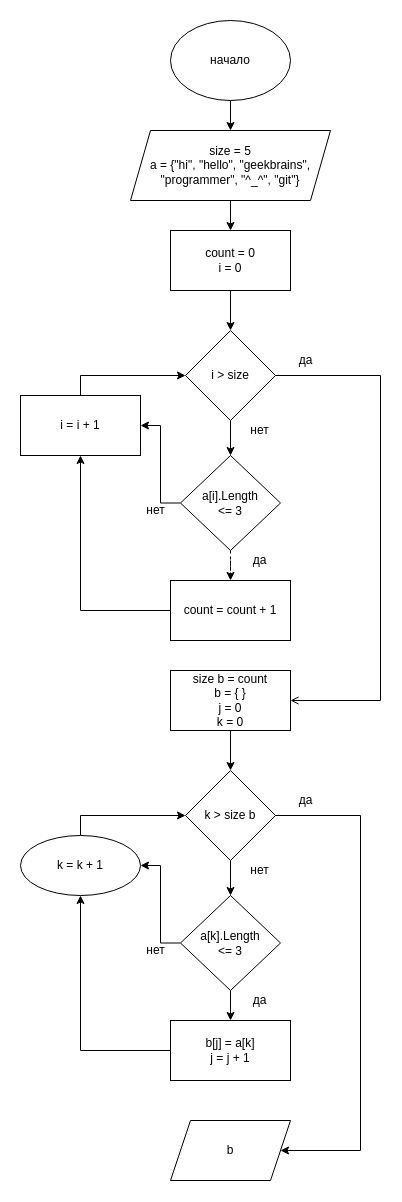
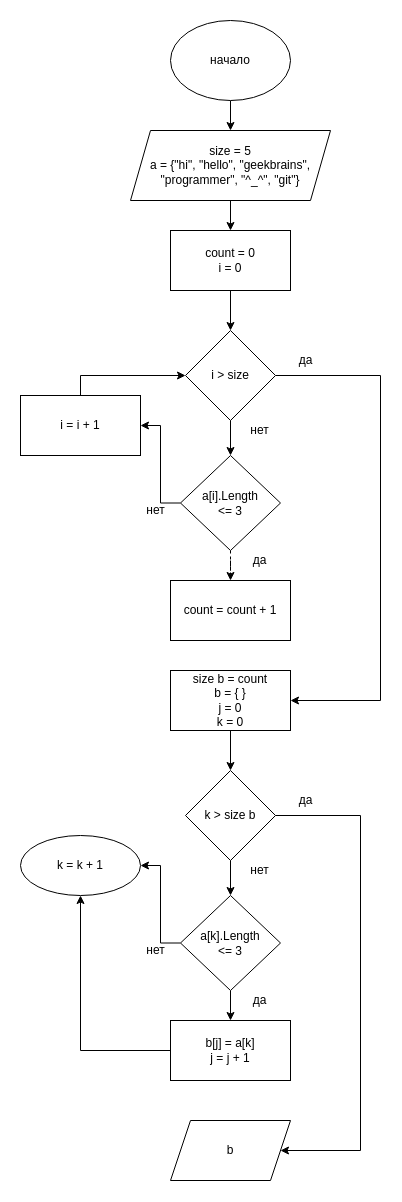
(81, 581) -> none
(296, 701) -> (298, 701)
(120, 816) -> none
